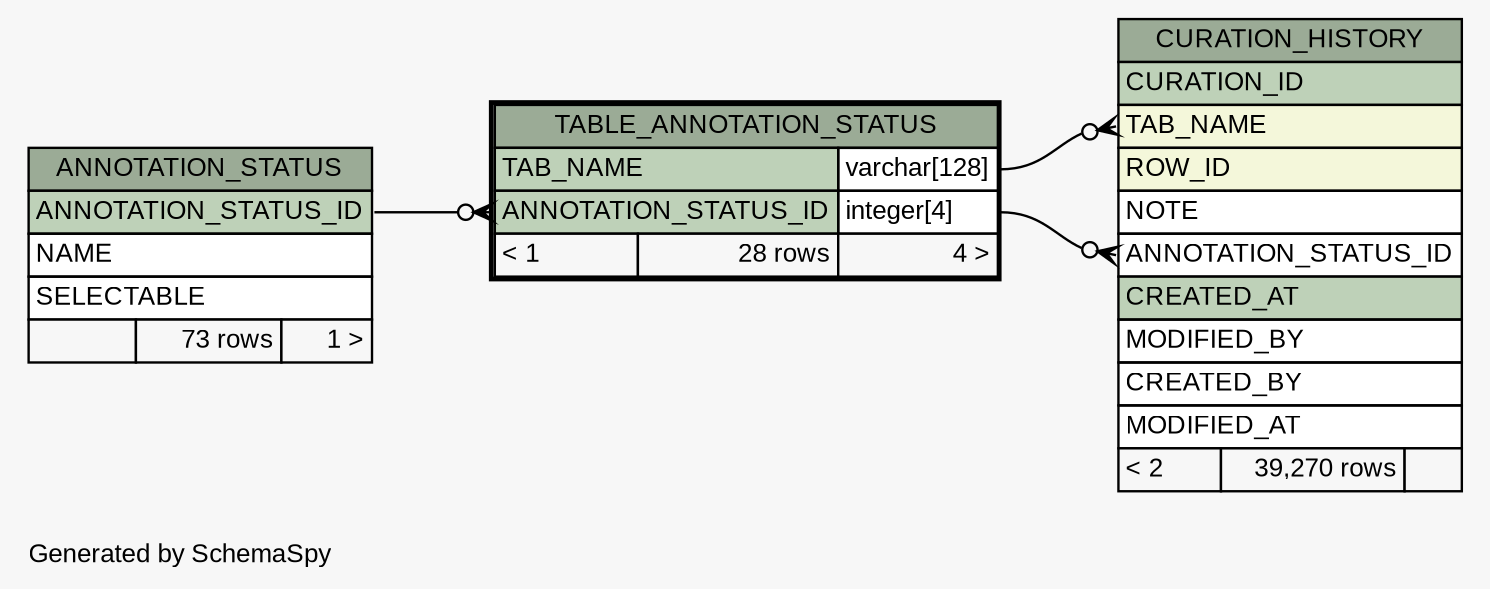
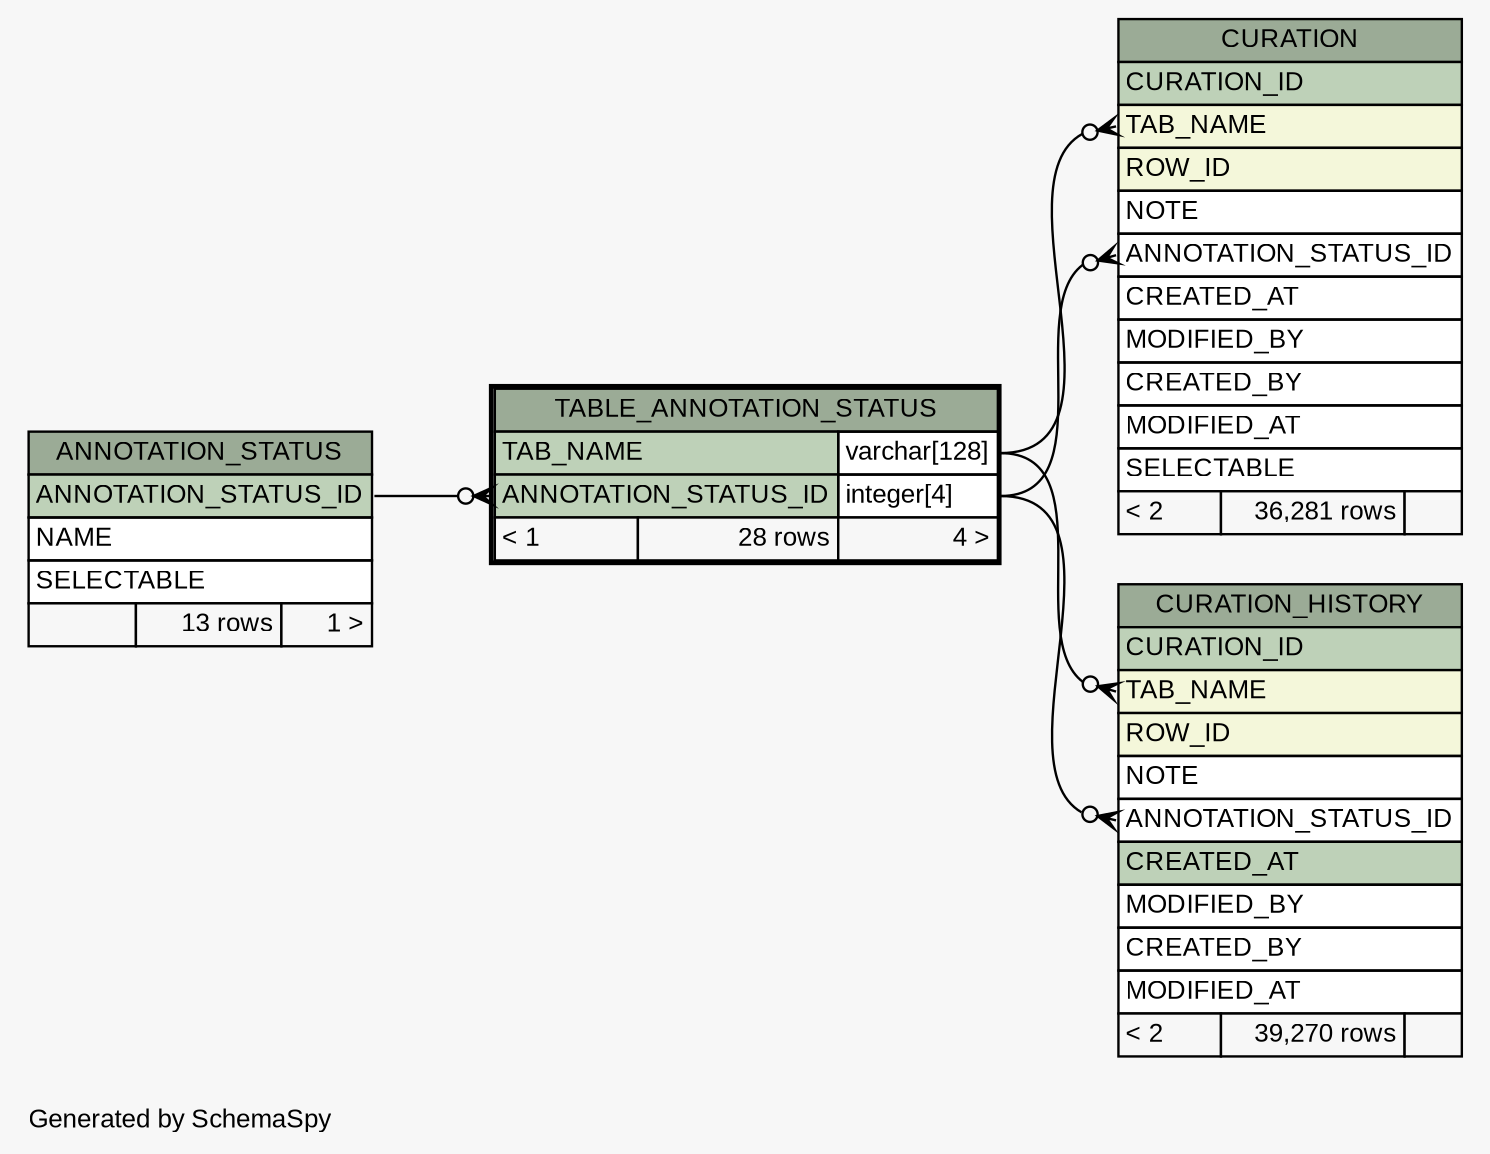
none -> (1290, 277)
(228, 340) -> (228, 624)
